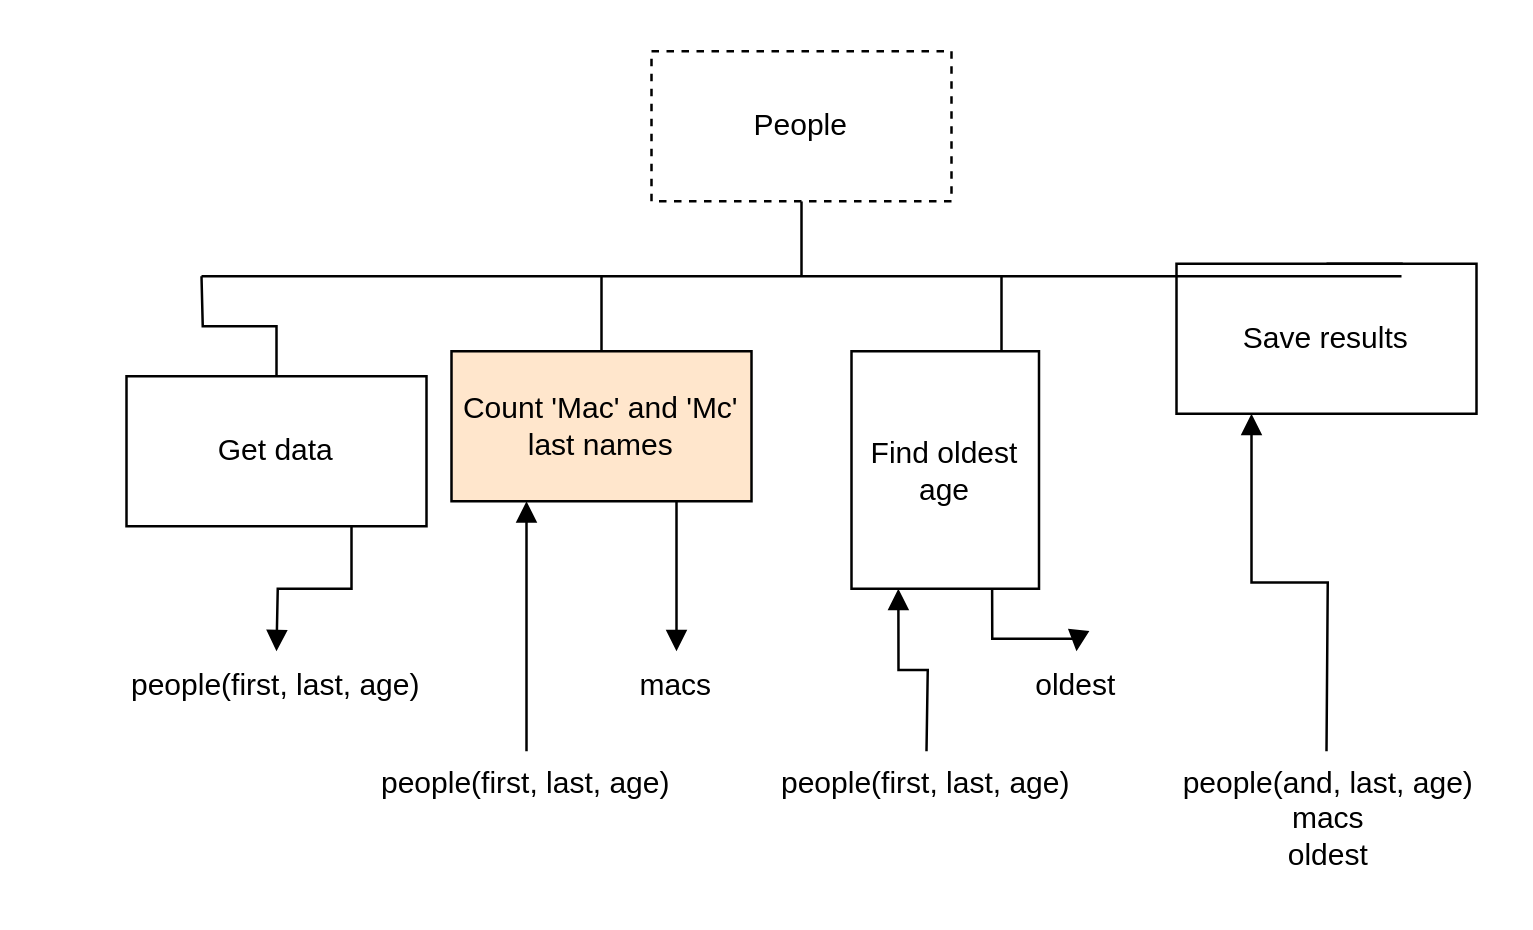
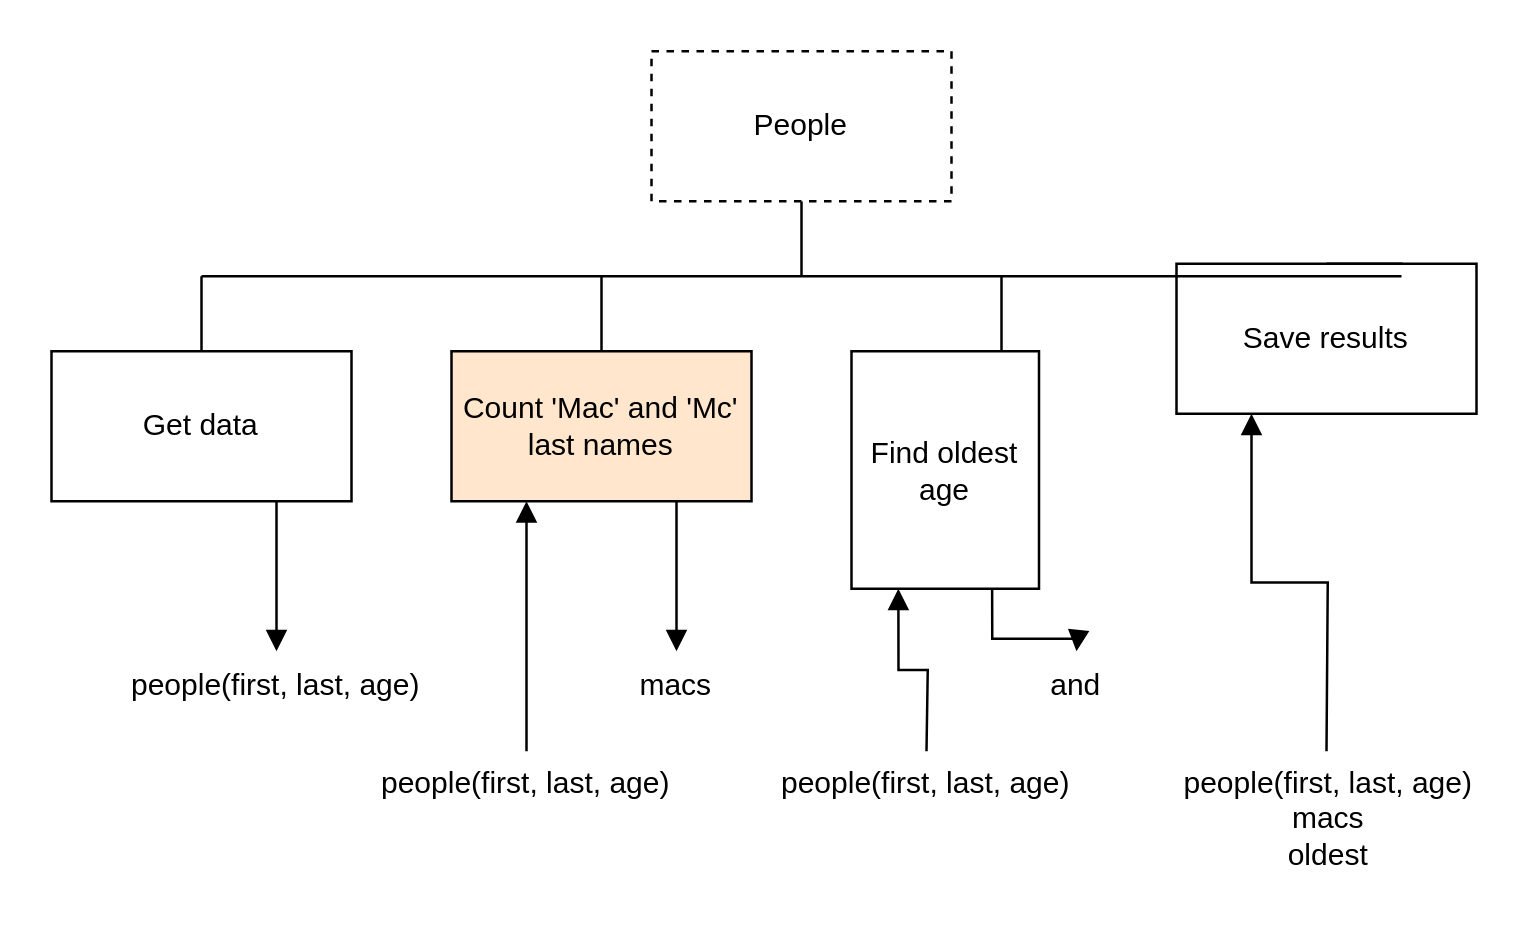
(276, 451) -> (201, 426)
(1076, 687) -> (1076, 687)
(1329, 838) -> (1329, 838)
